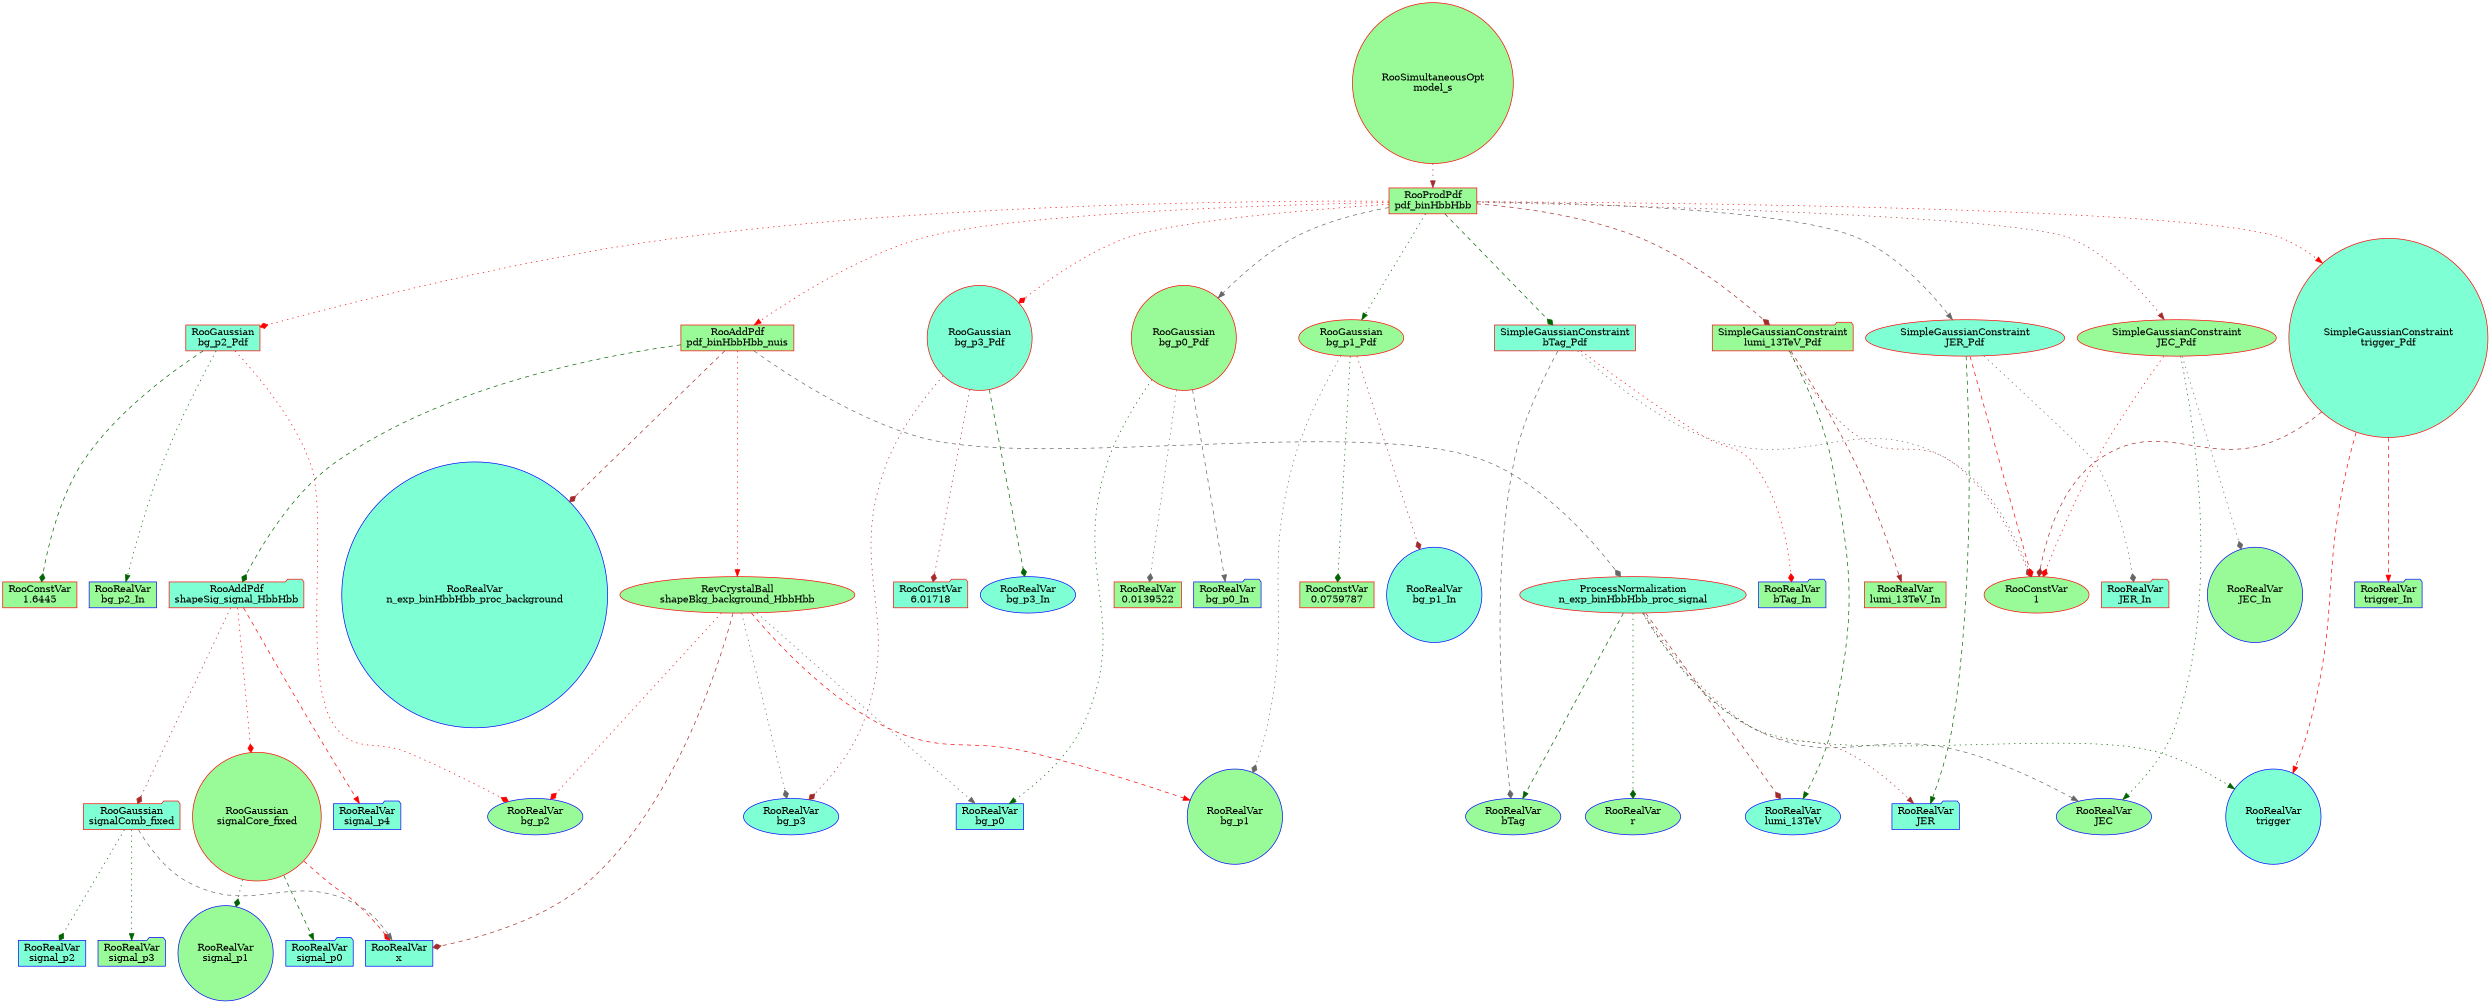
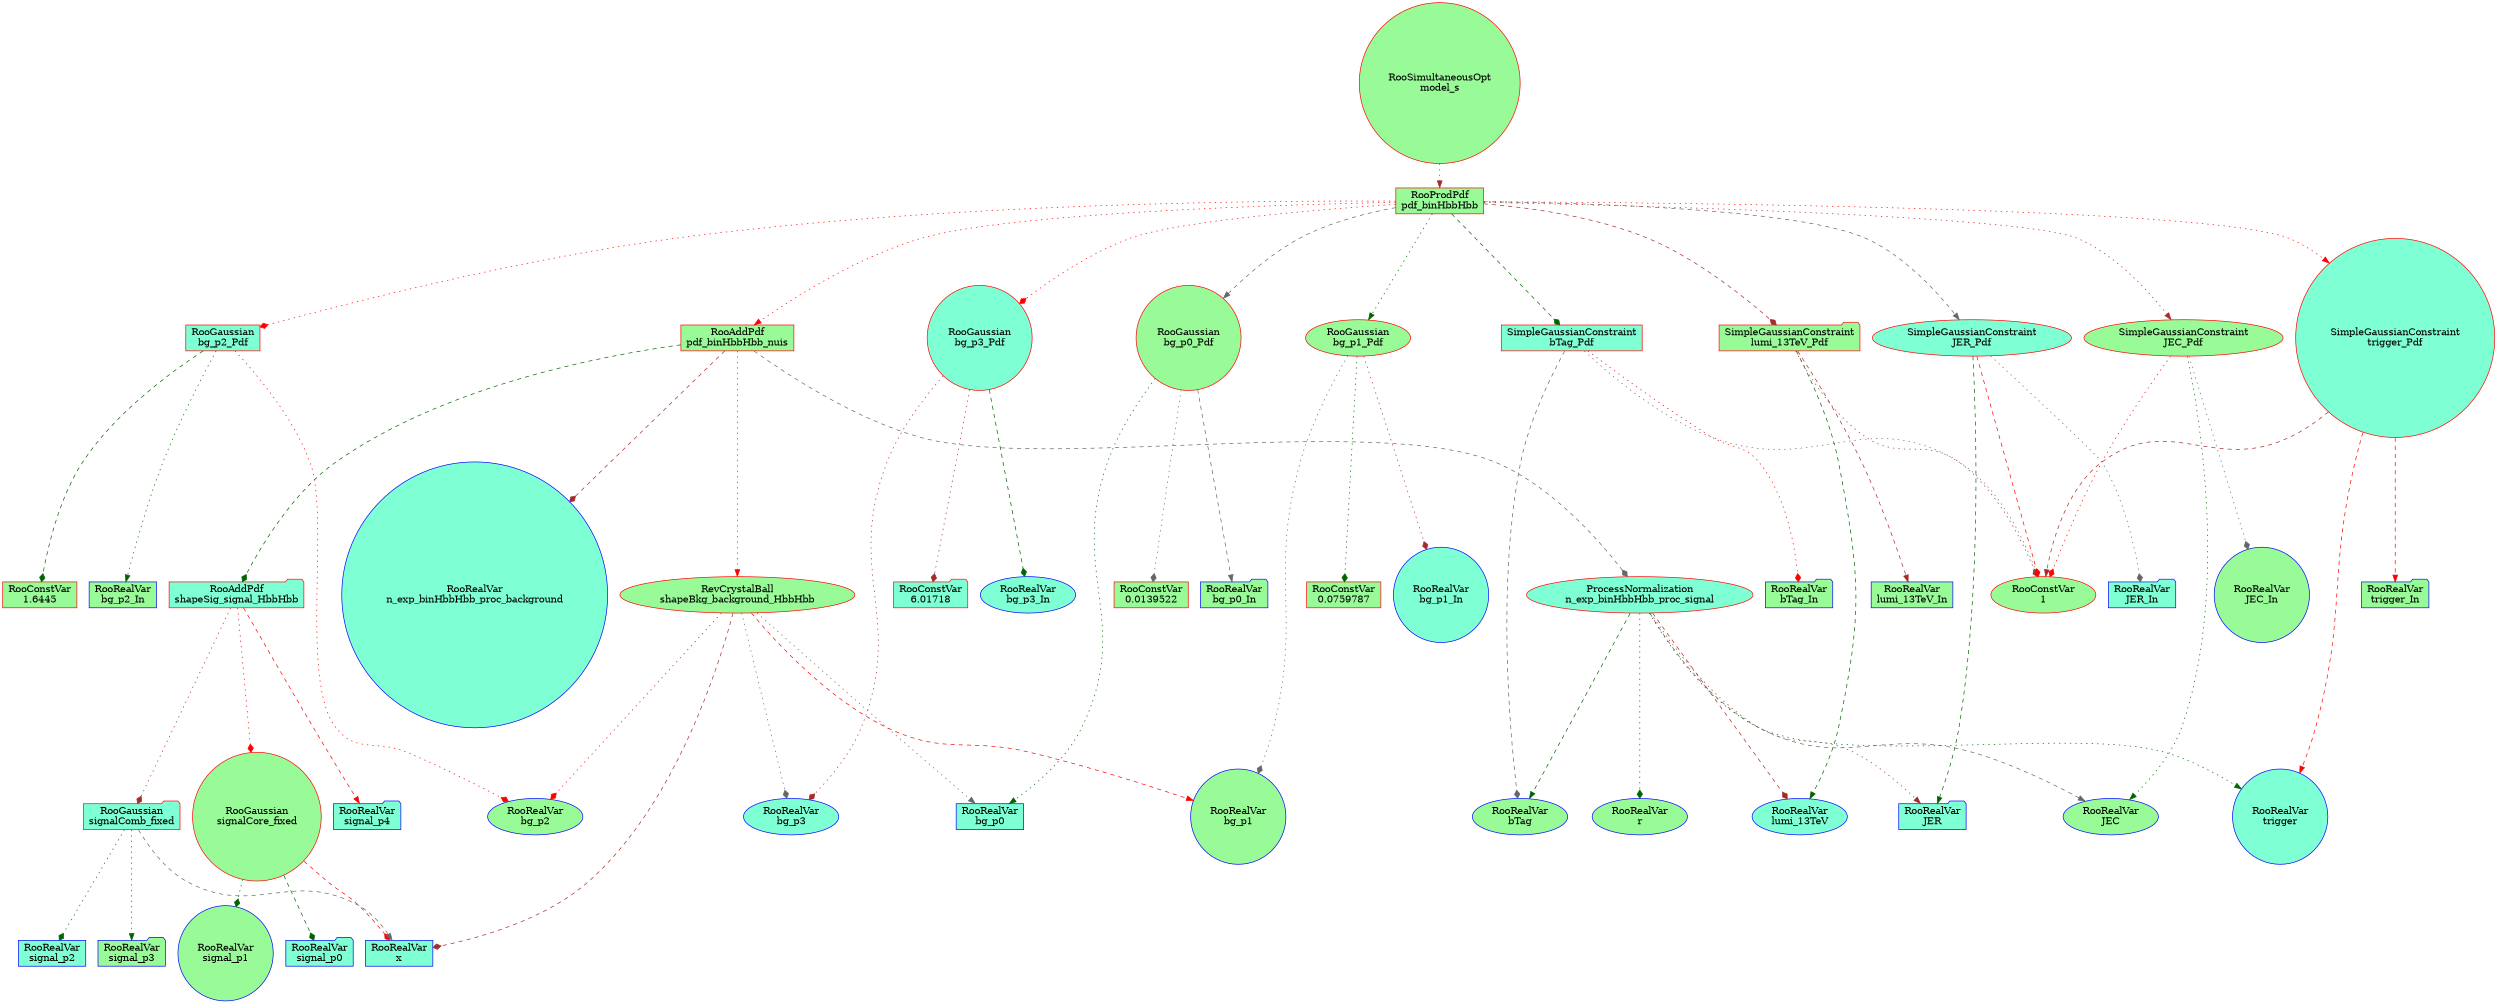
(2150, 442) -> (2156, 442)
(1148, 595) -> (1151, 595)
(1905, 595) -> (1912, 595)
(2135, 595) -> (2142, 595)
(297, 905) -> (297, 904)
